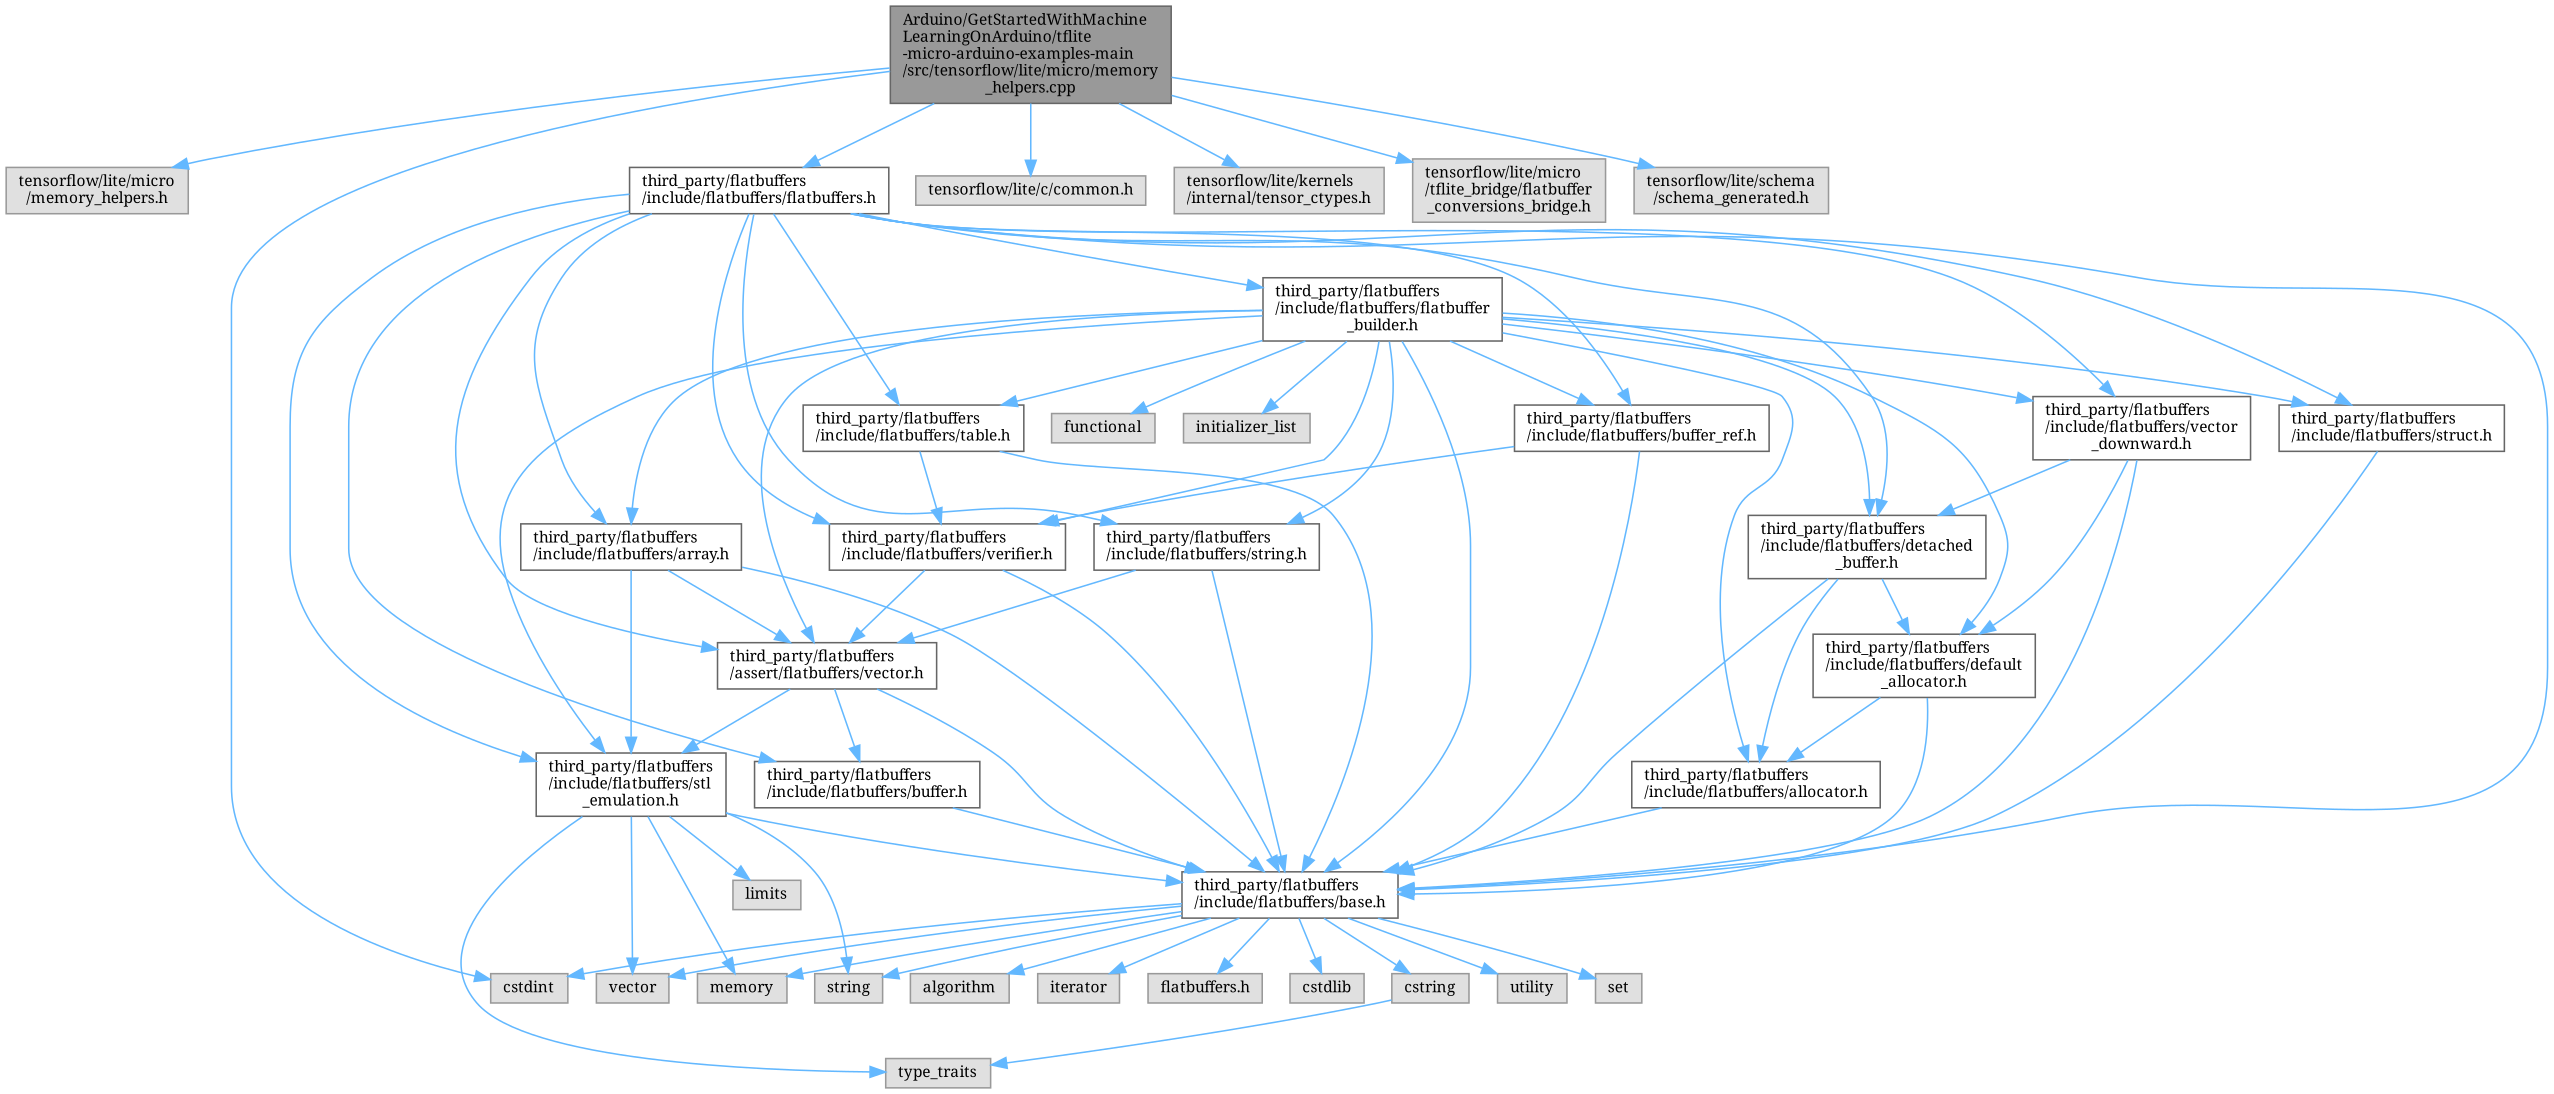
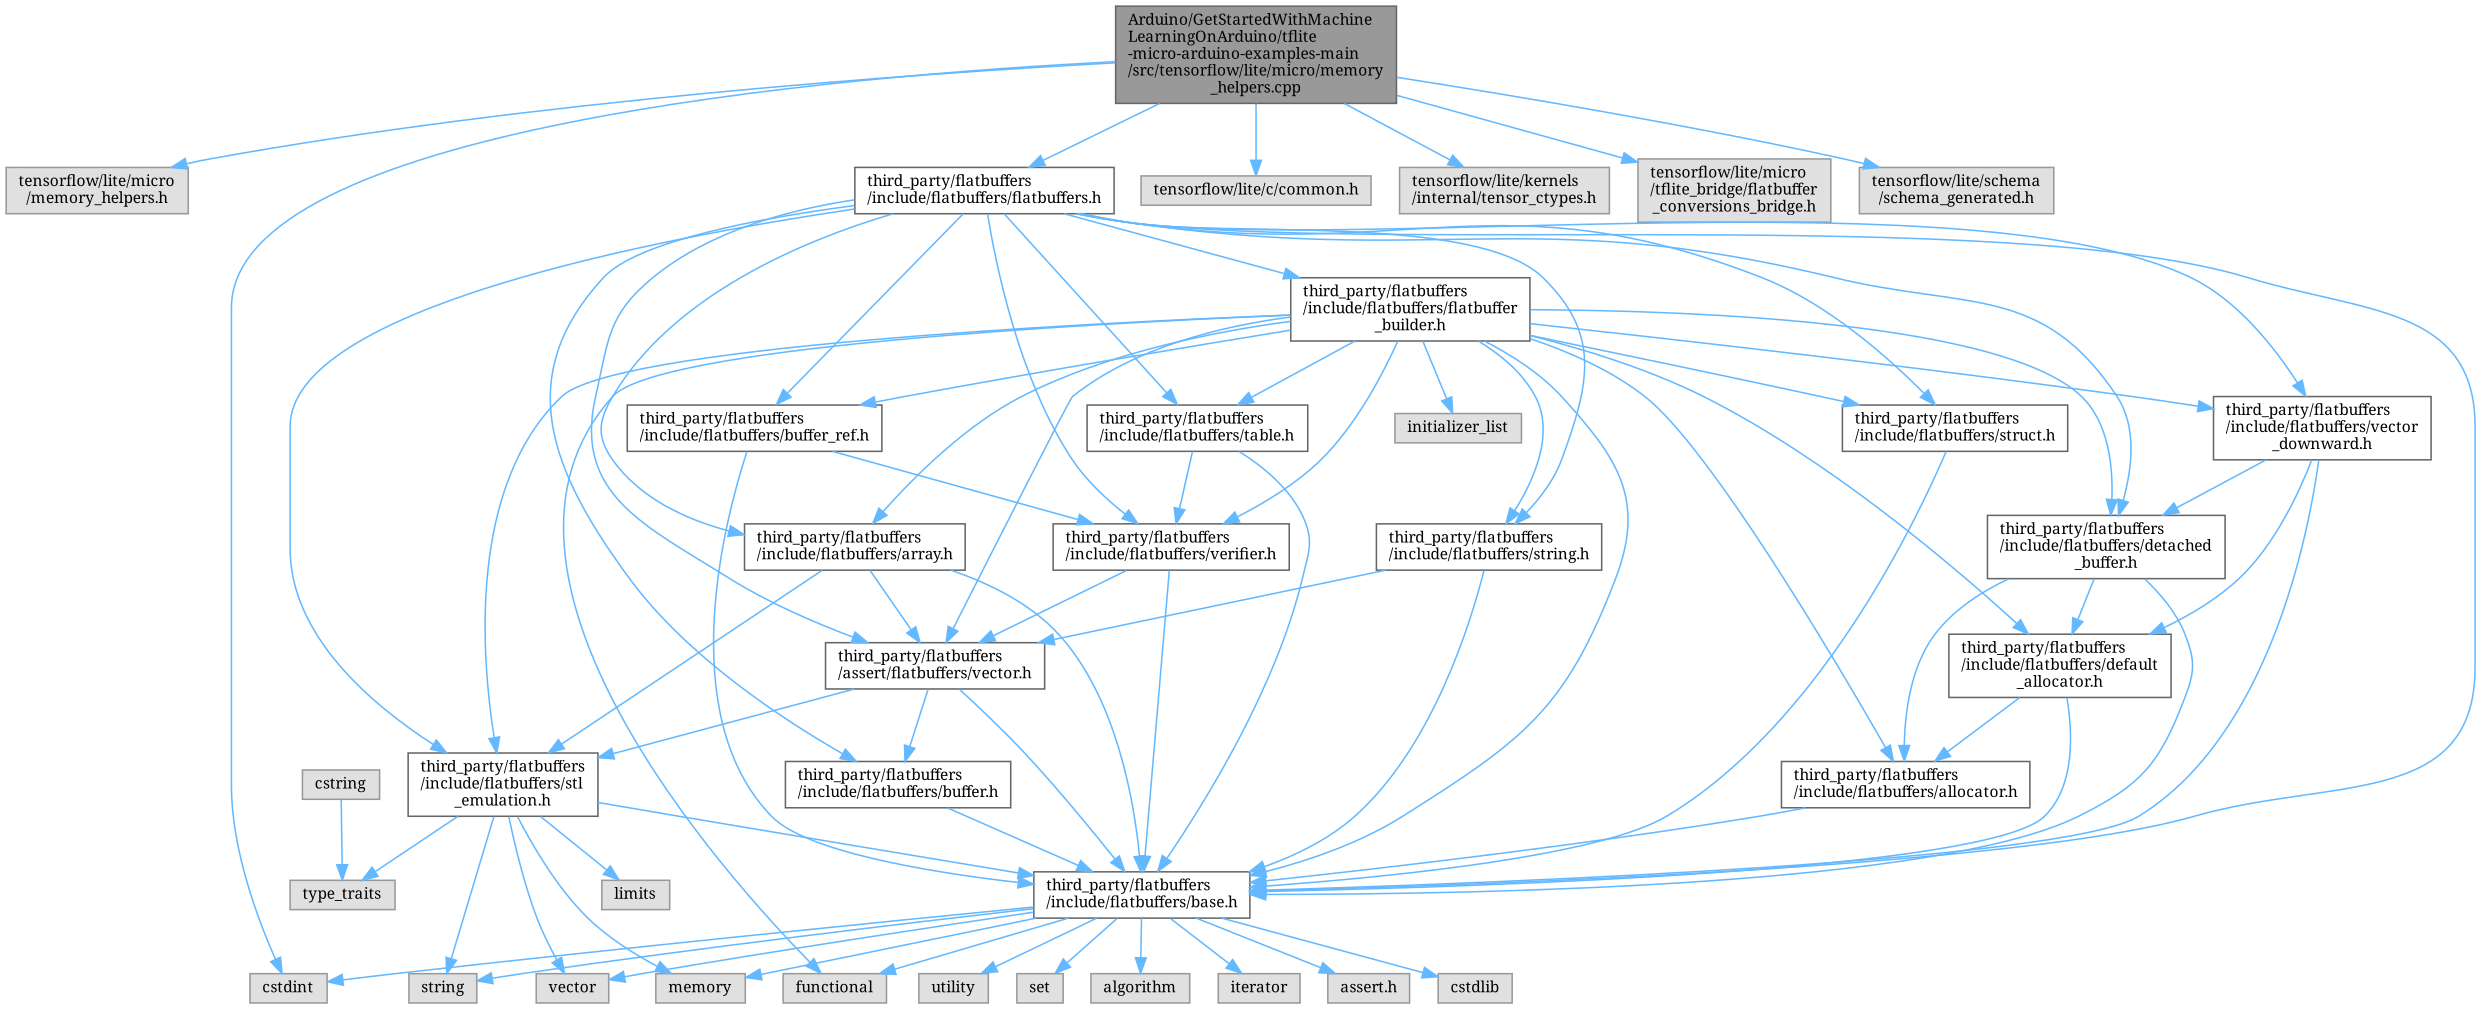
(1360, 942) -> (982, 944)
(1205, 988) -> (1369, 988)
